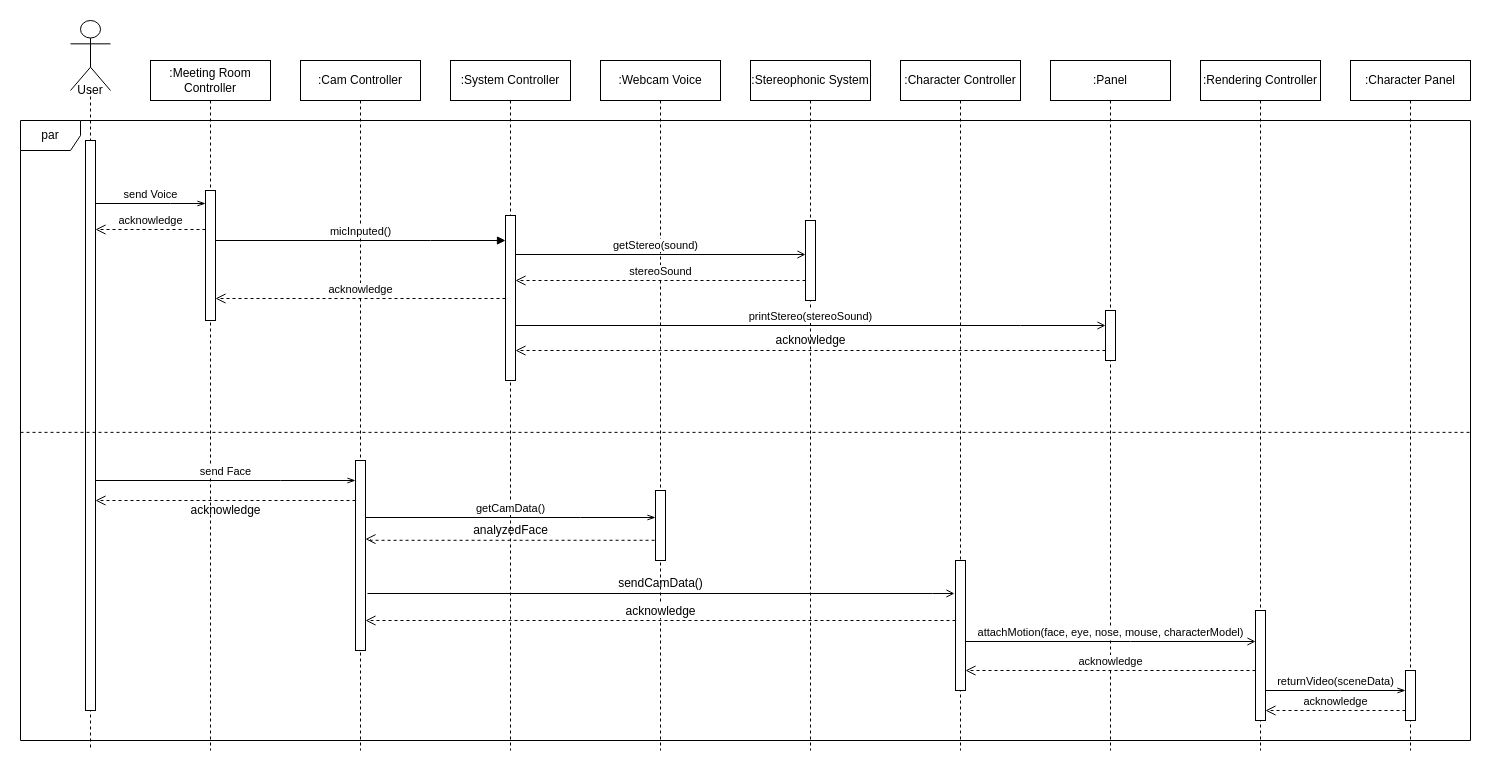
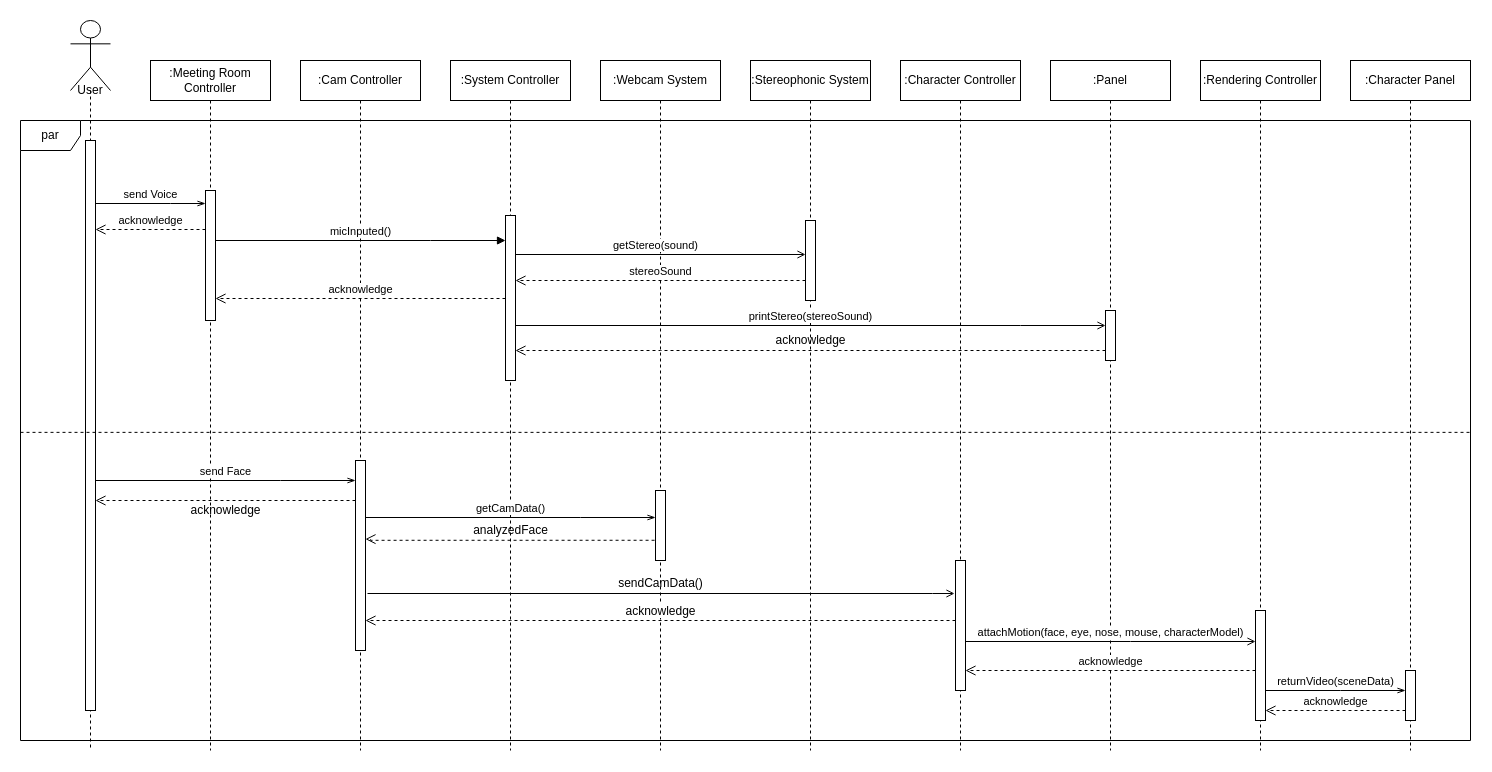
(661, 81) -> (661, 81)
